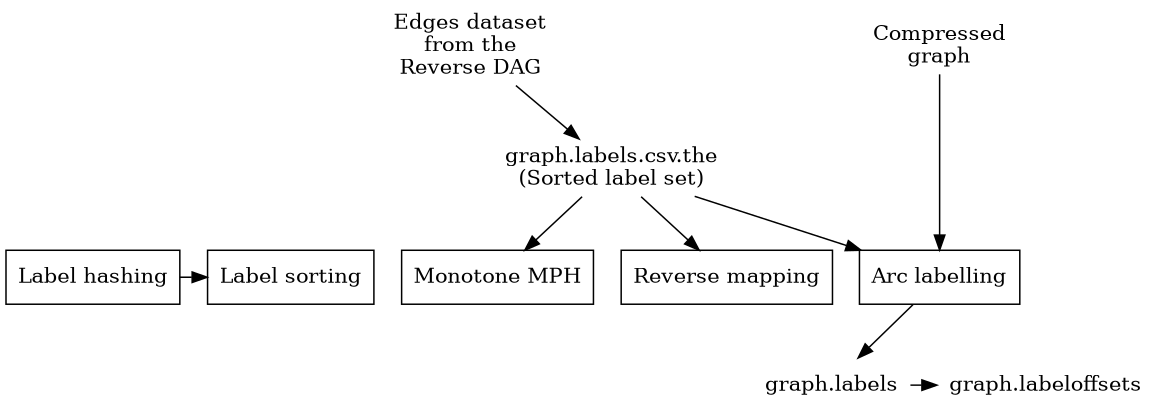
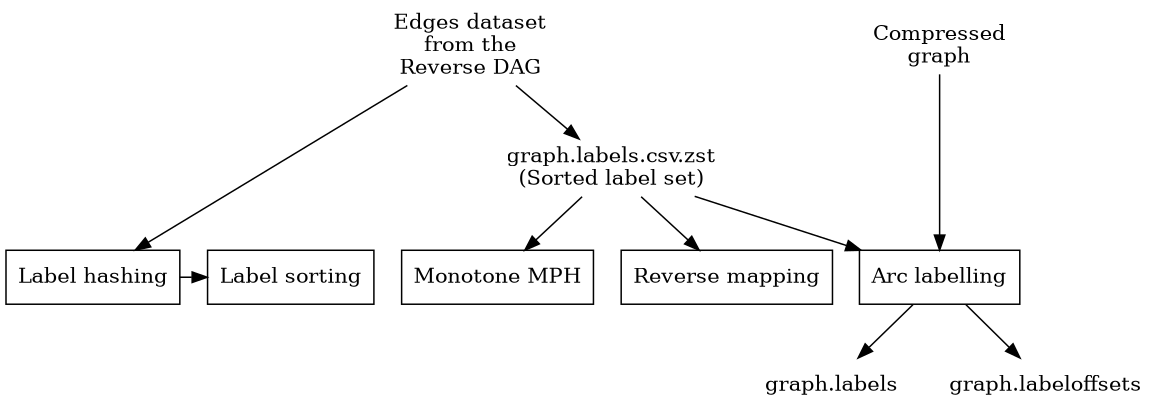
none -> (278, 164)
(611, 168) -> (611, 168)
(916, 385) -> (988, 326)
